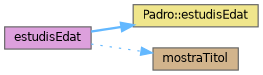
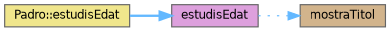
(106, 29) -> (145, 16)
